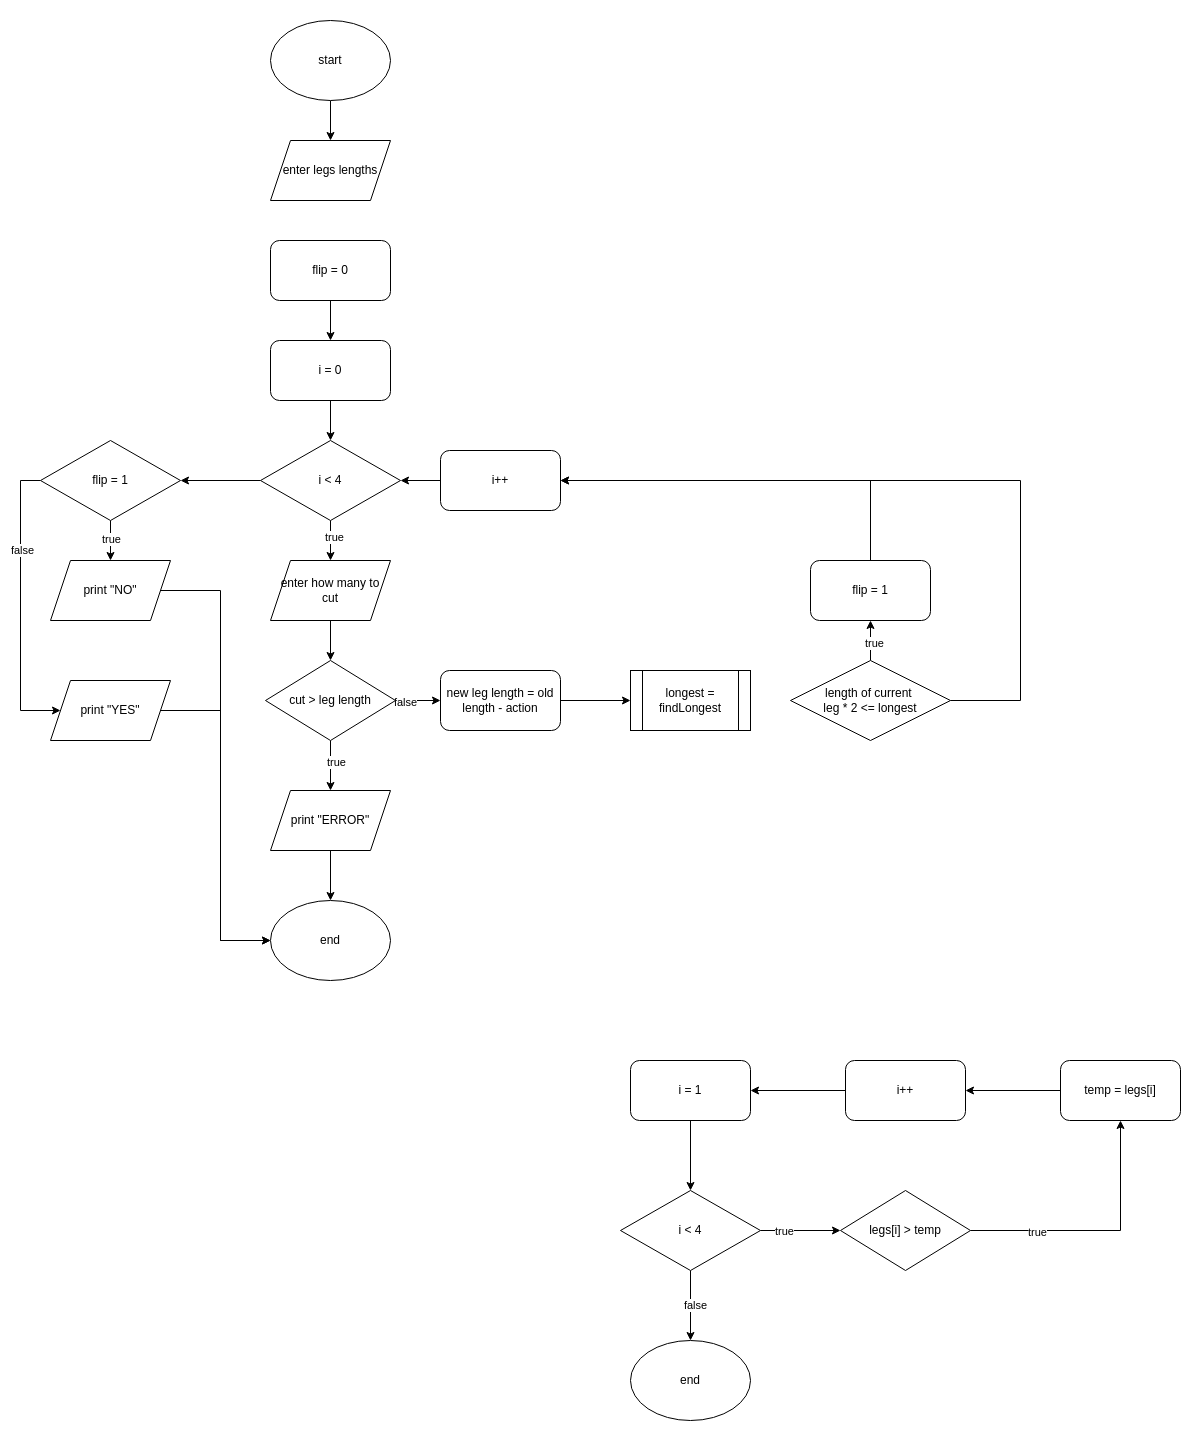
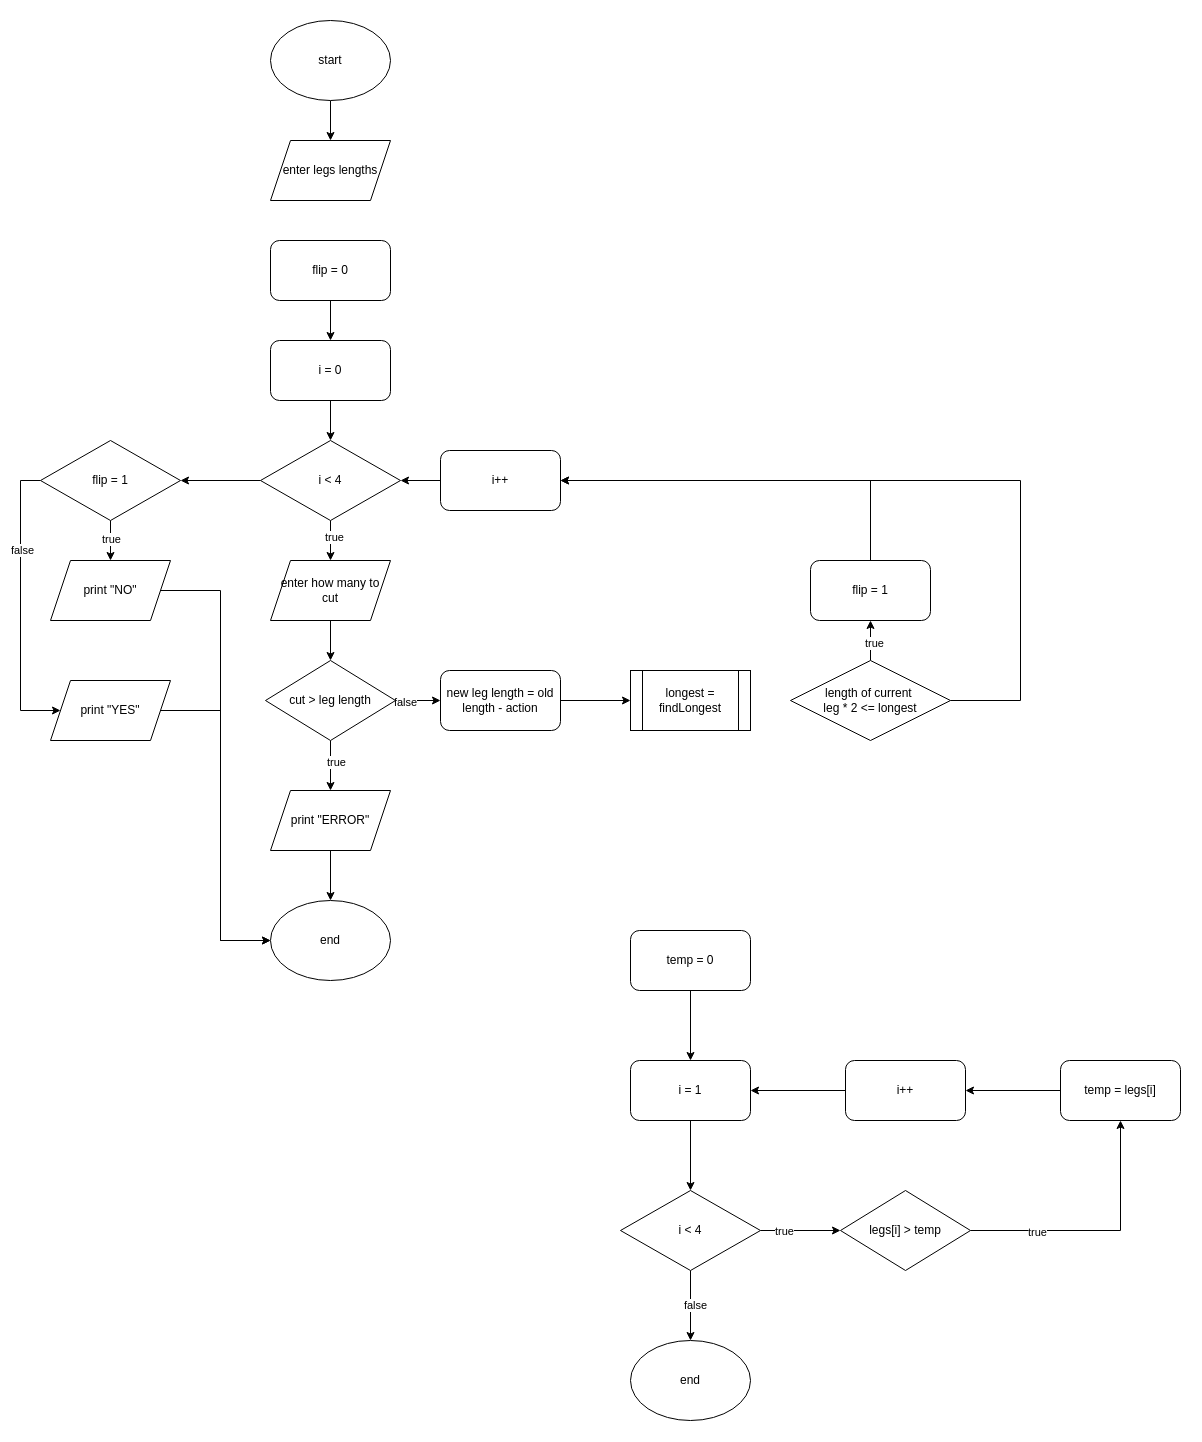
none -> (691, 961)
none -> (691, 1022)
